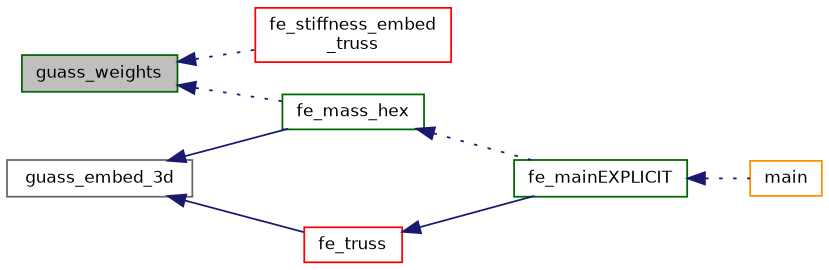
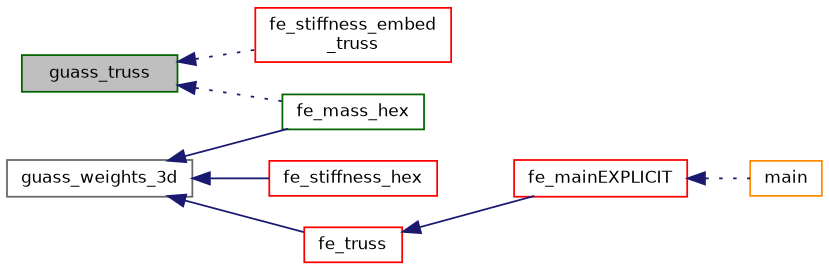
(100, 73) -> (100, 73)
(484, 147) -> none
(100, 178) -> (100, 178)
none -> (353, 178)
(601, 178) -> (601, 178)
